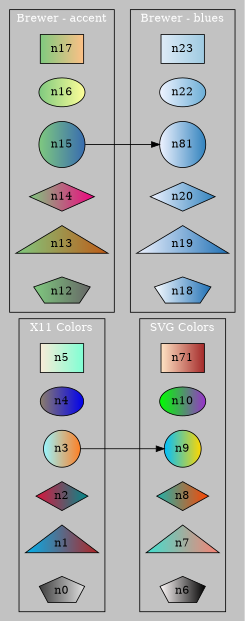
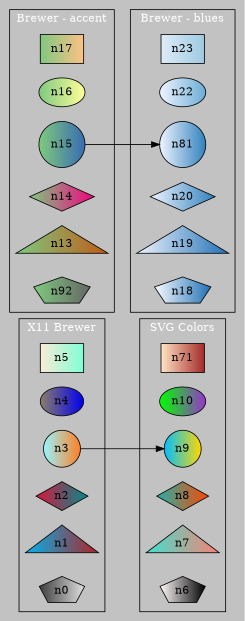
(62, 291) -> (62, 291)
(62, 328) -> (62, 328)
